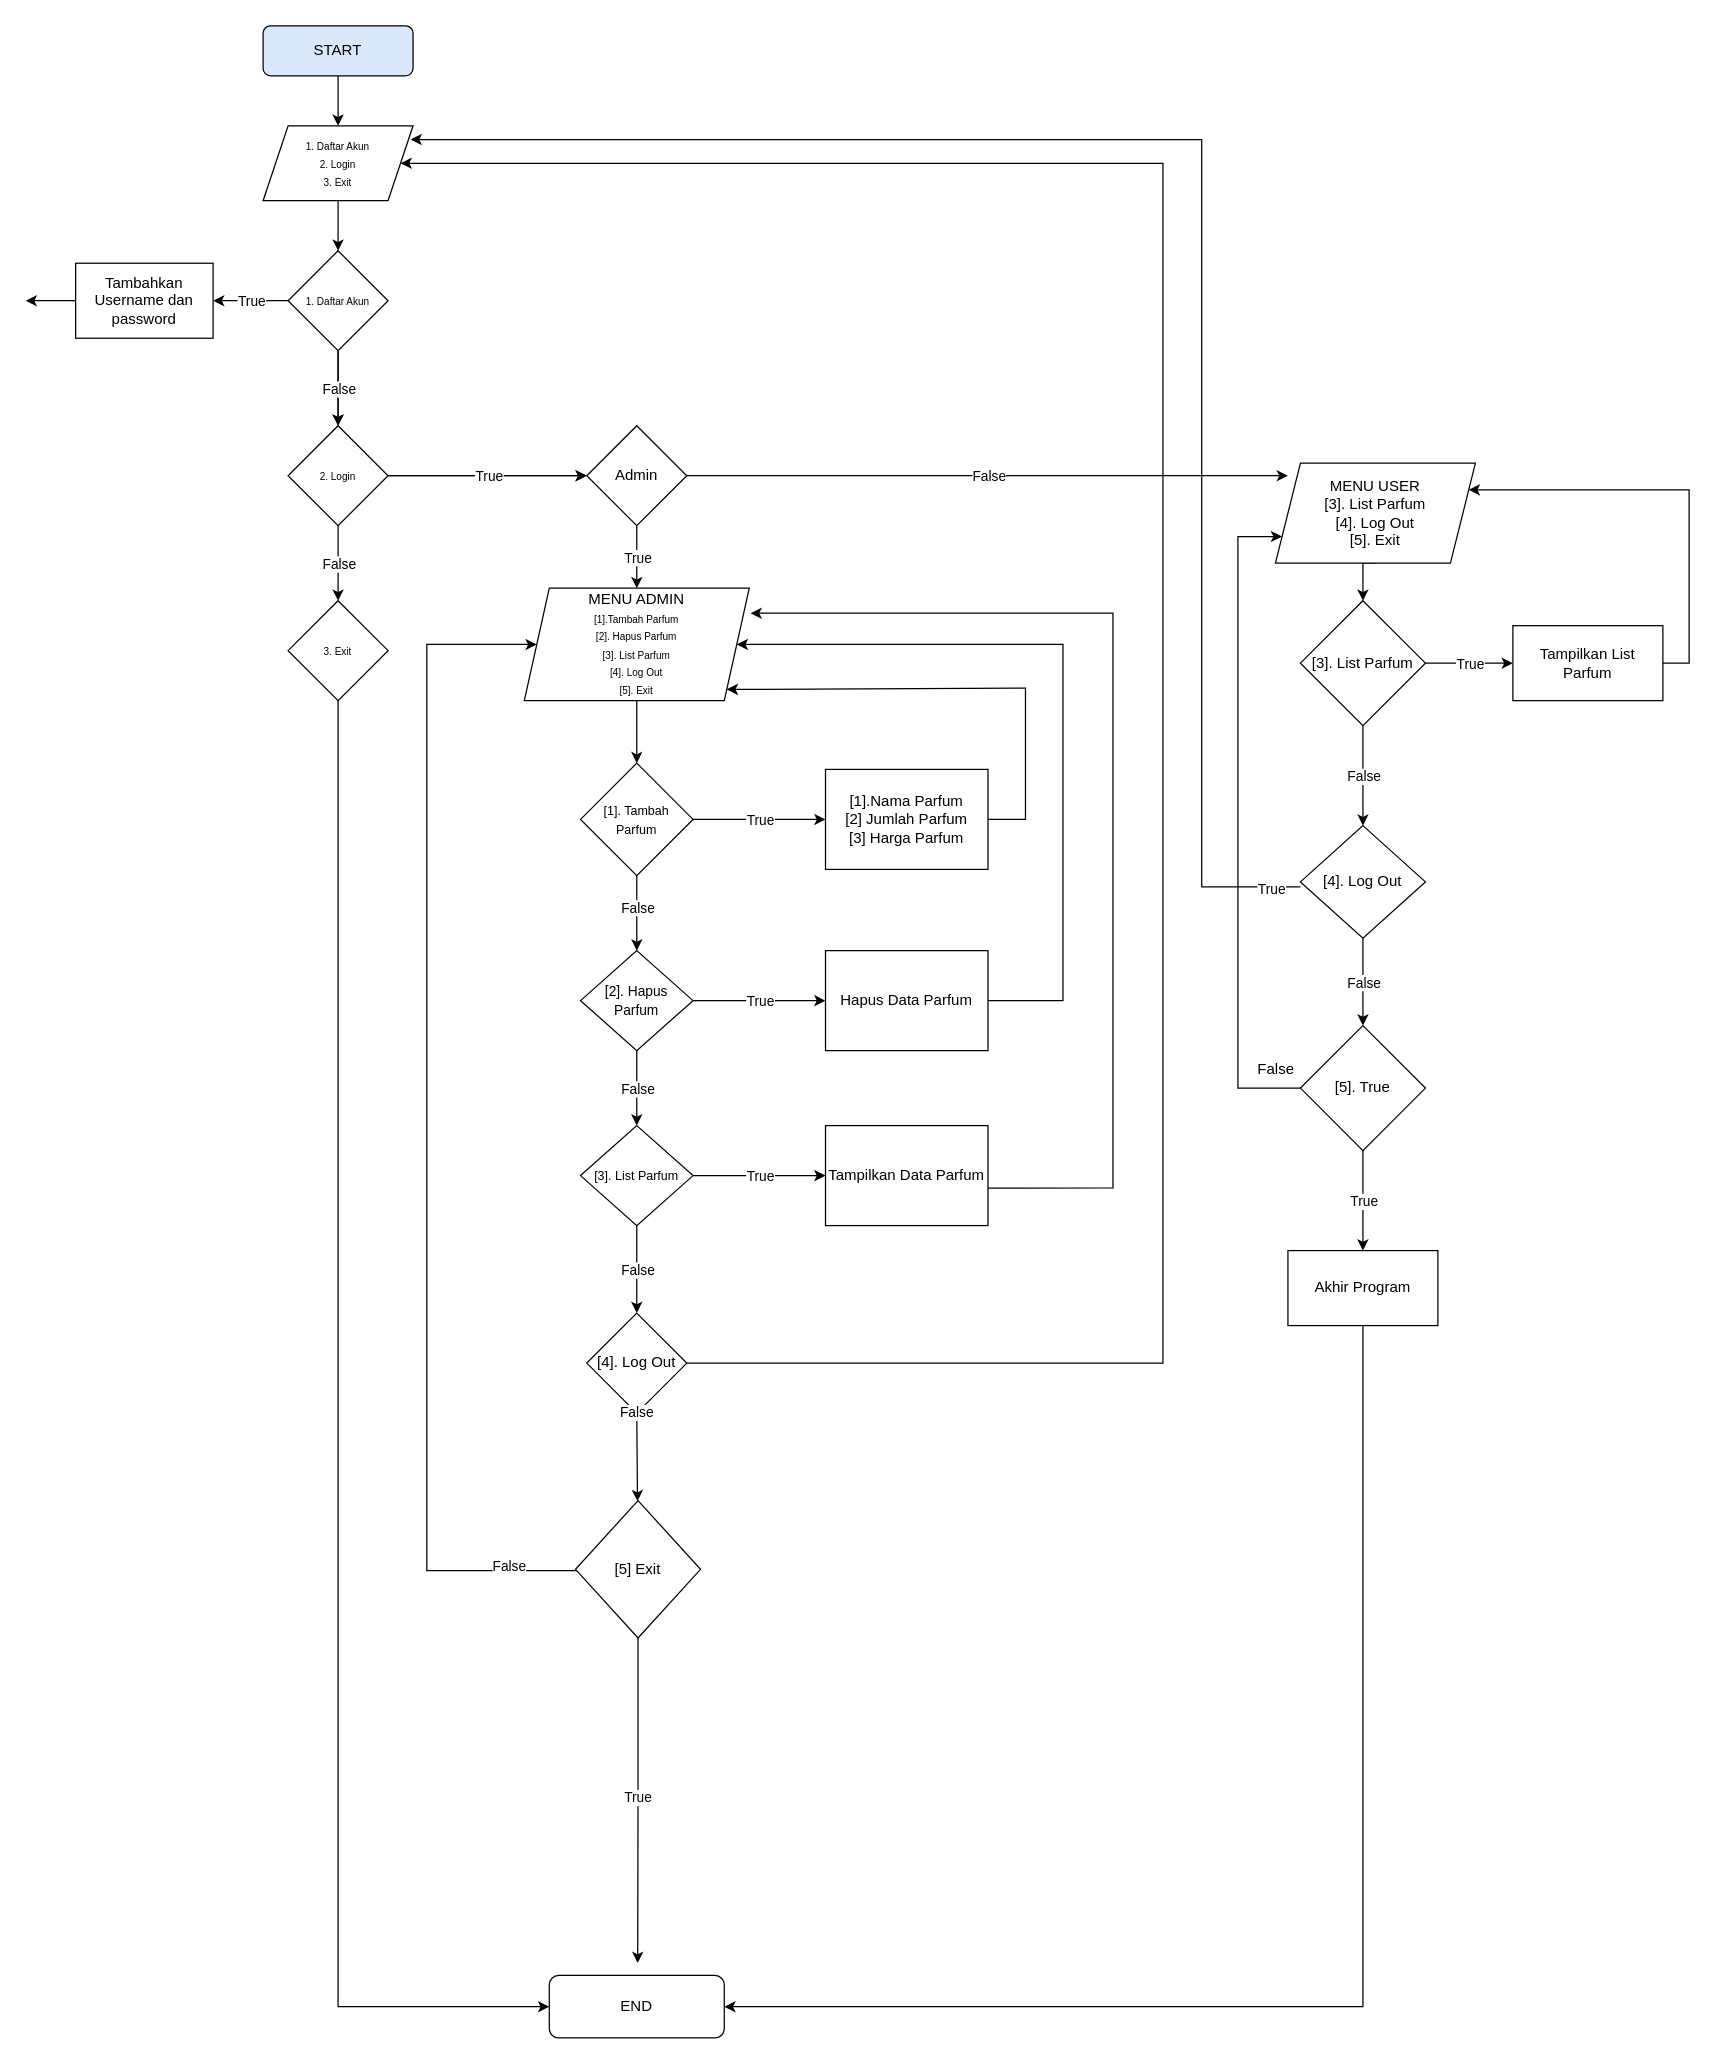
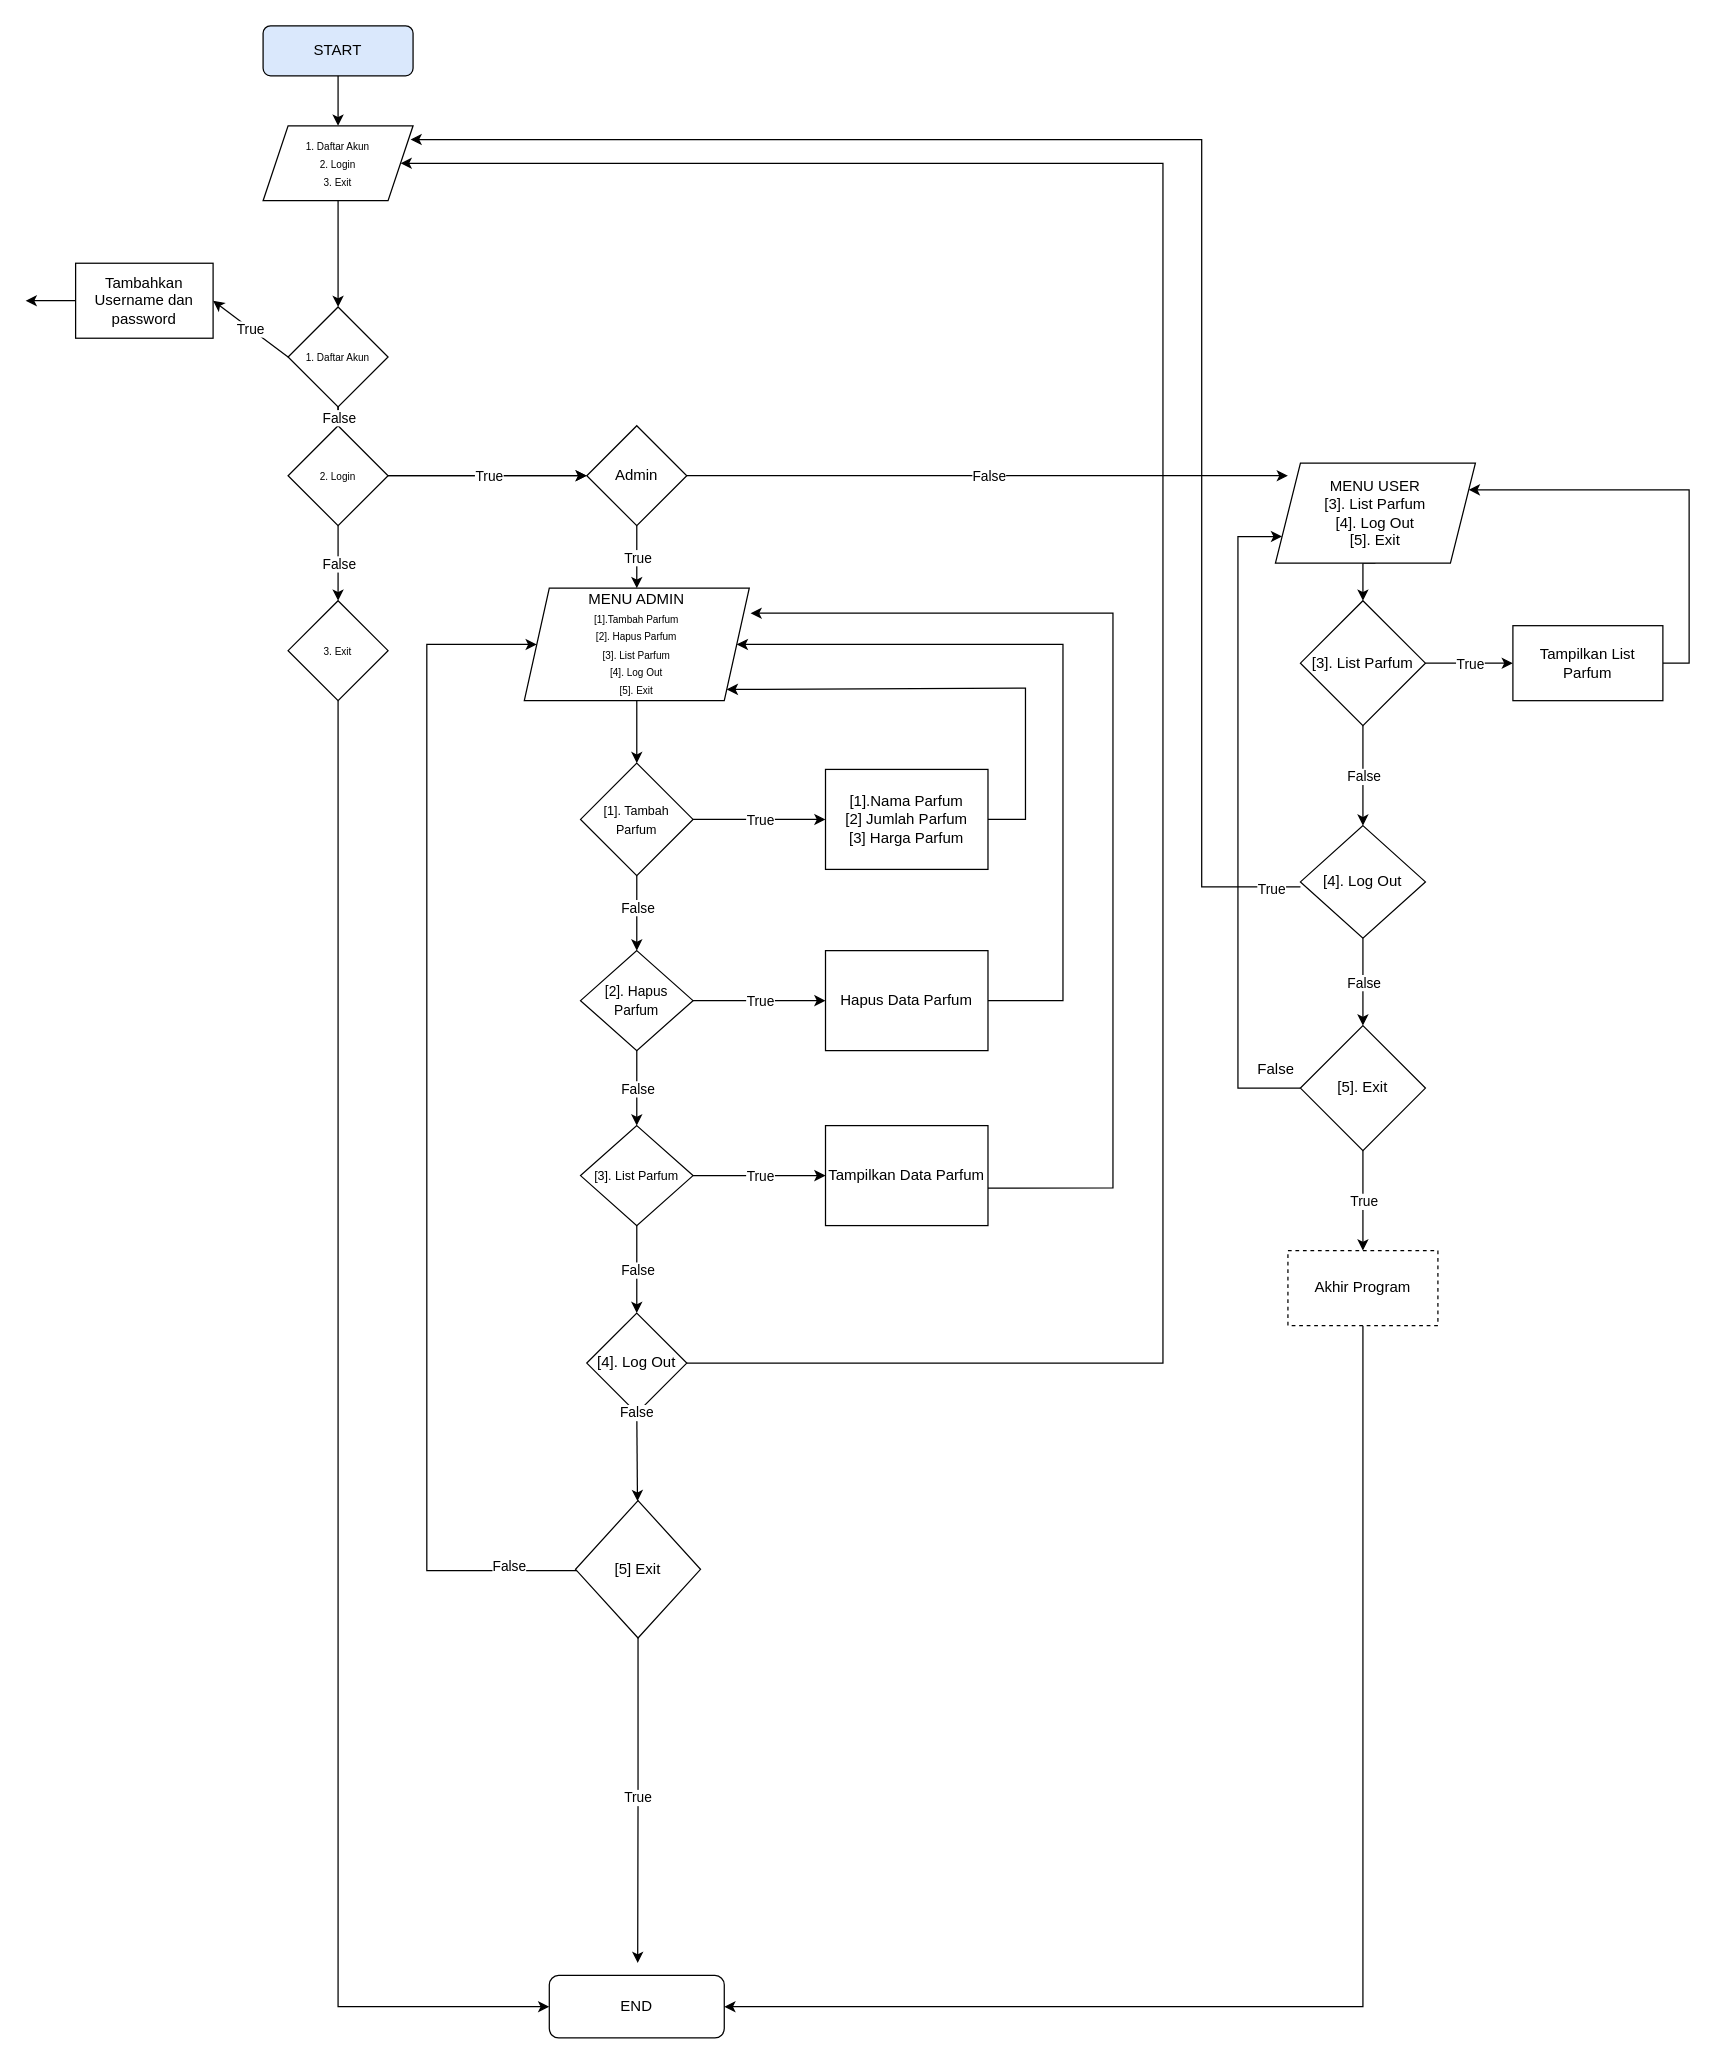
(338, 301) -> (338, 357)
(1363, 1088) -> (1363, 1088)
(1363, 1288) -> (1363, 1288)
